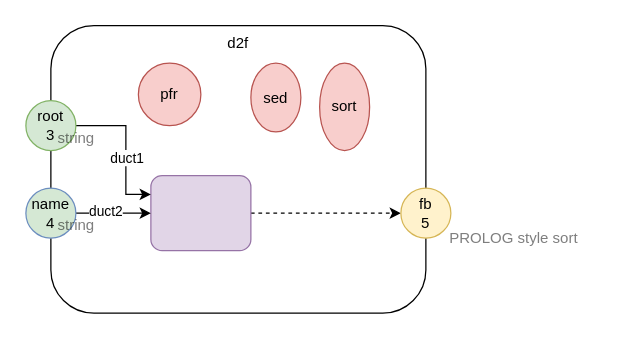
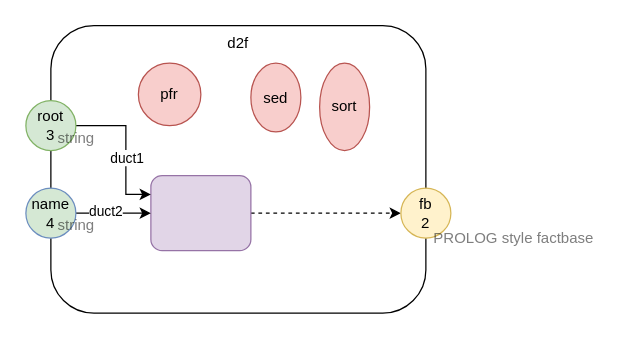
(426, 213) -> (426, 213)
(514, 238) -> (514, 238)
